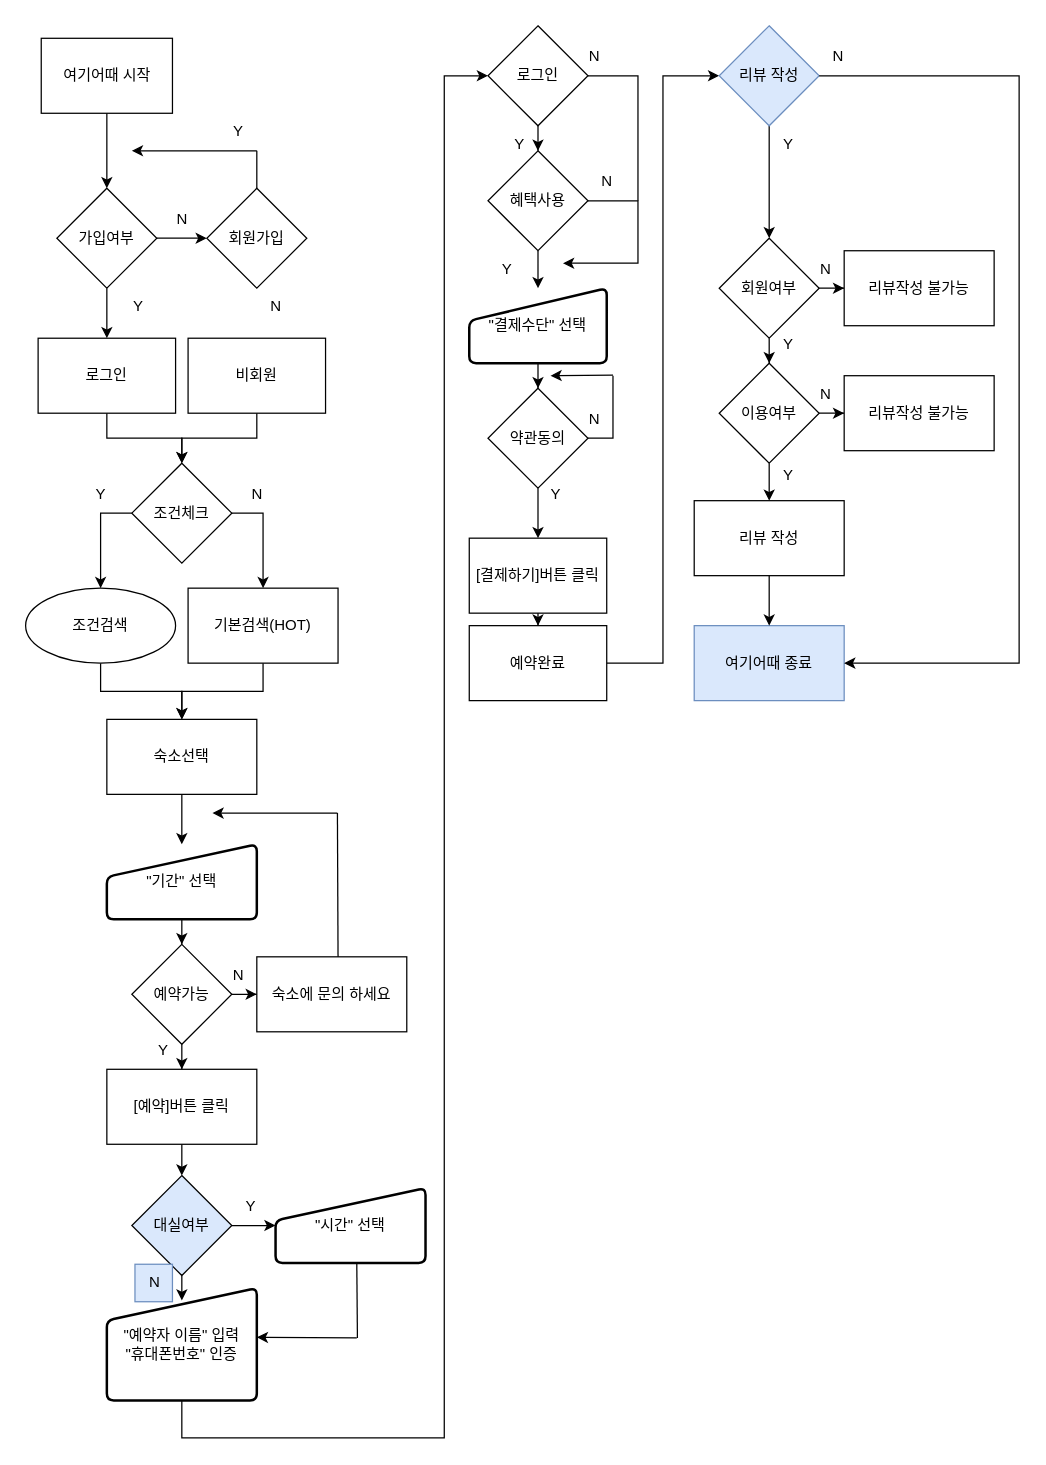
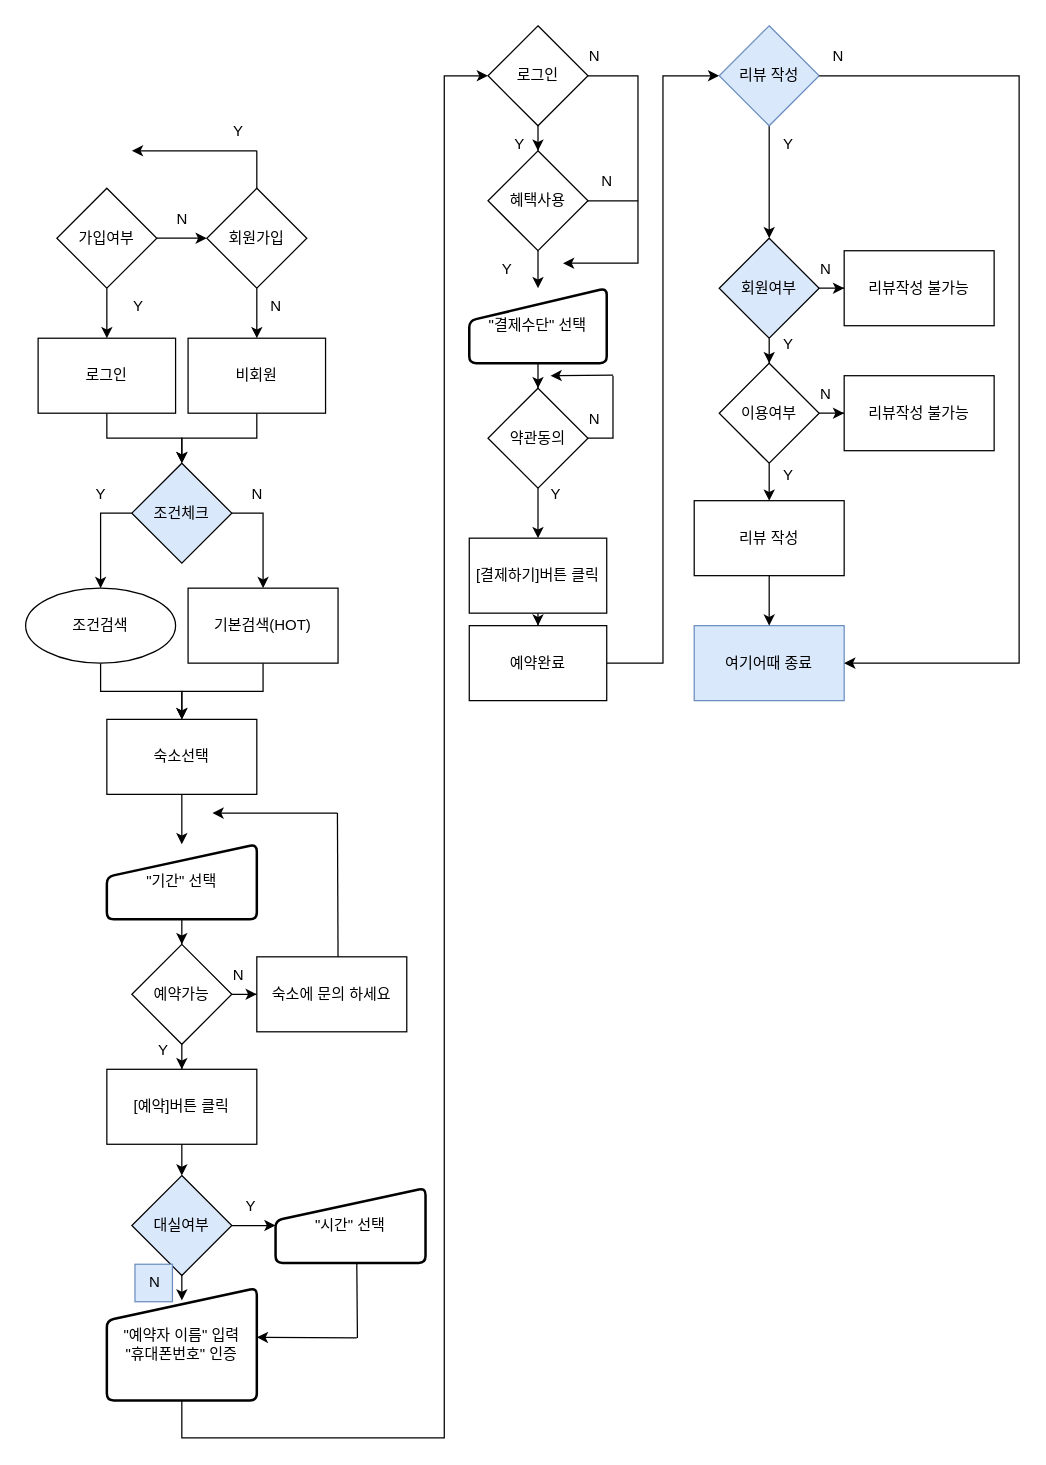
(107, 76) -> none
(107, 146) -> none
(769, 288) -> (769, 288)
none -> (257, 309)
(182, 513) -> (182, 513)
